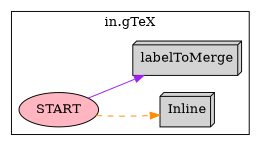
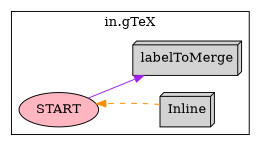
(123, 116) -> (133, 103)
